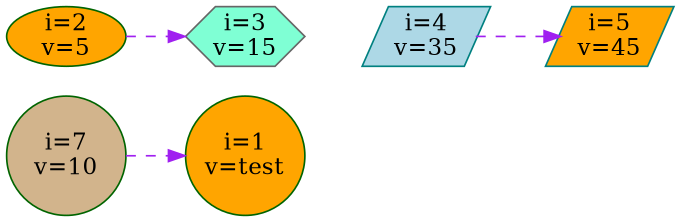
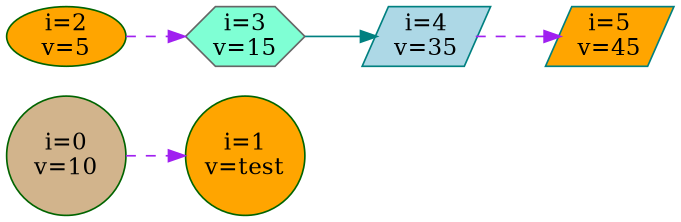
none -> (333, 36)
(66, 156) -> (66, 156)
